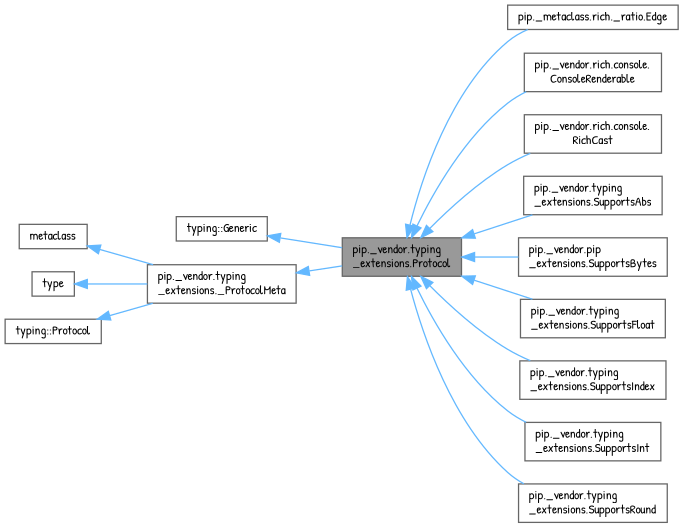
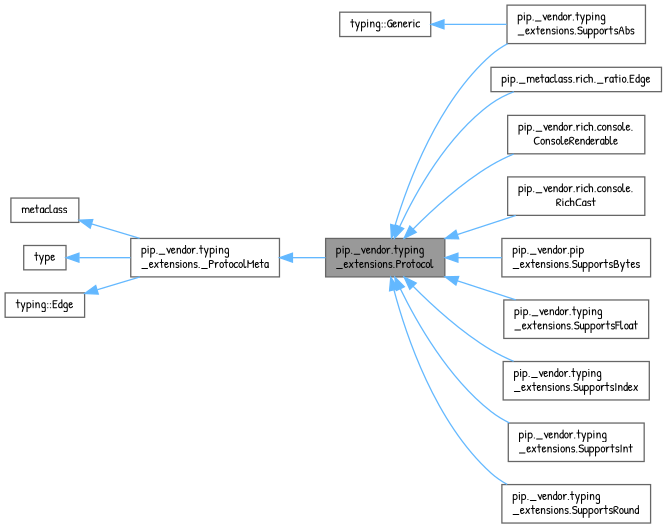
(311, 243) -> (475, 24)
(53, 331) -> (45, 305)
